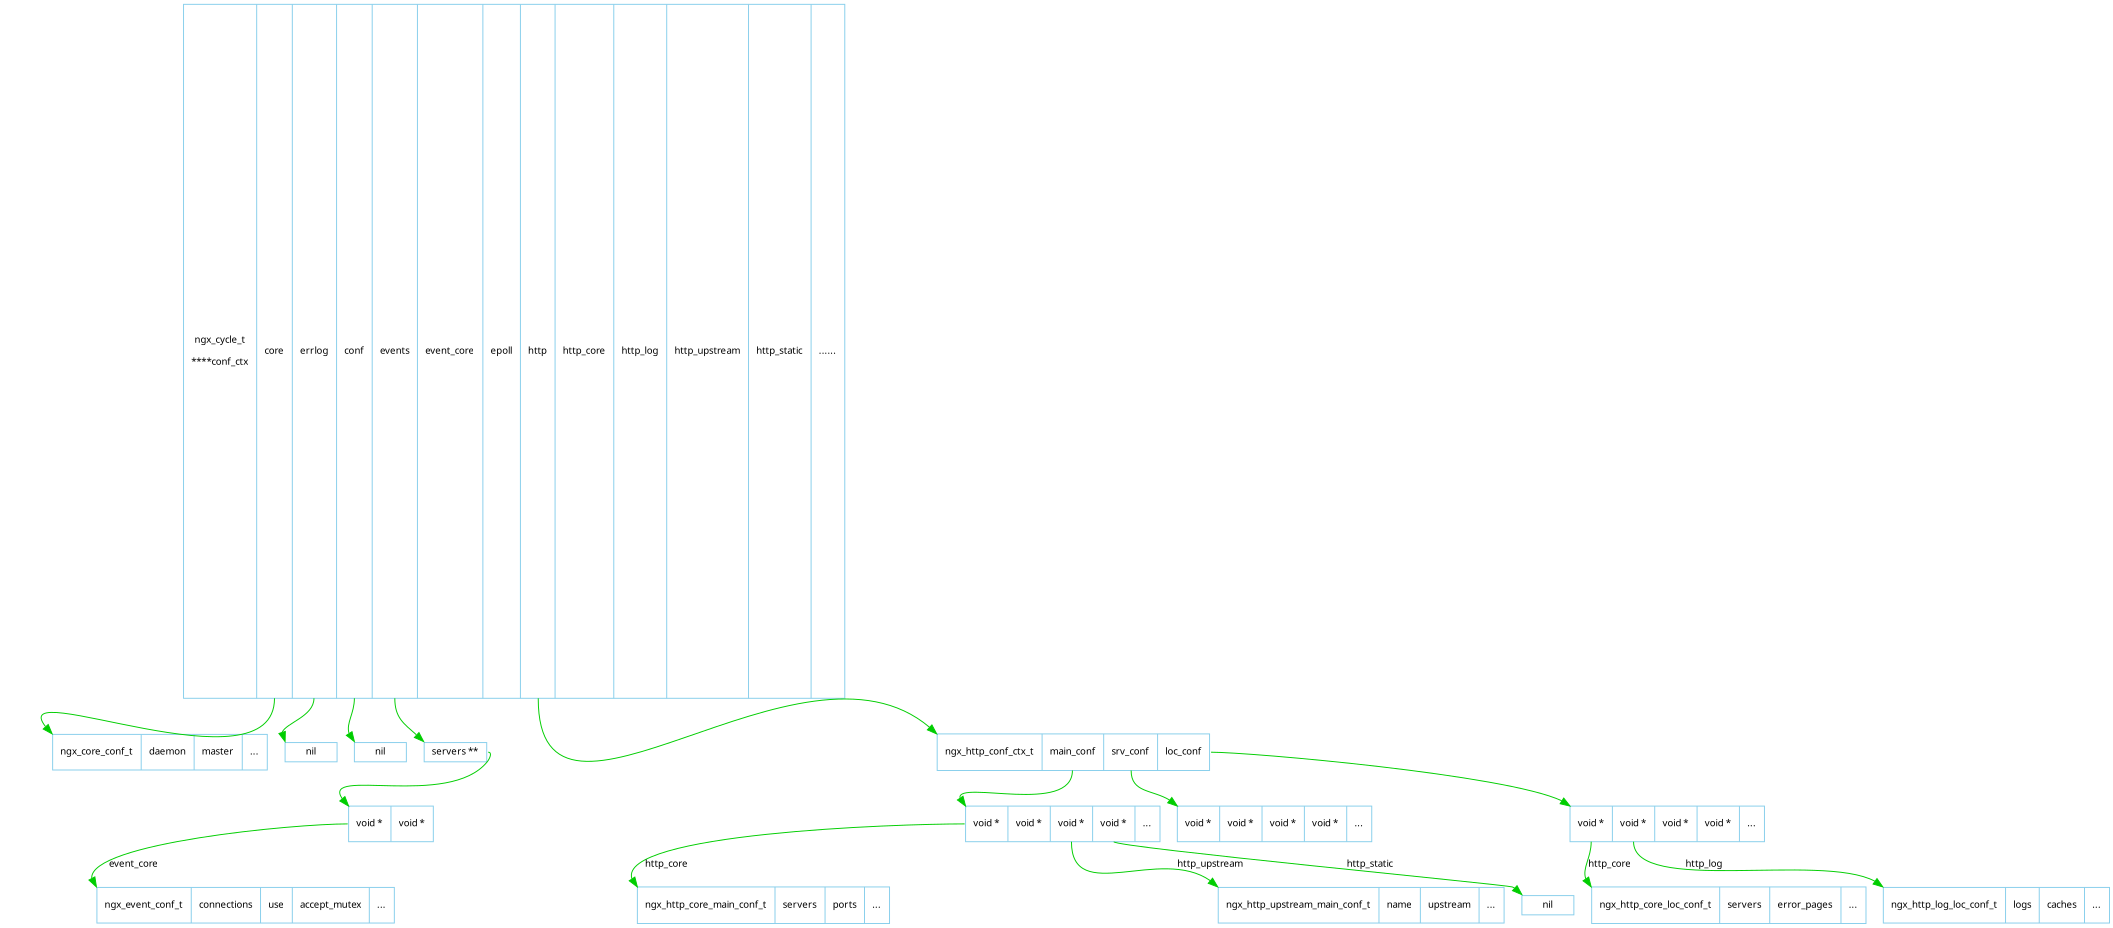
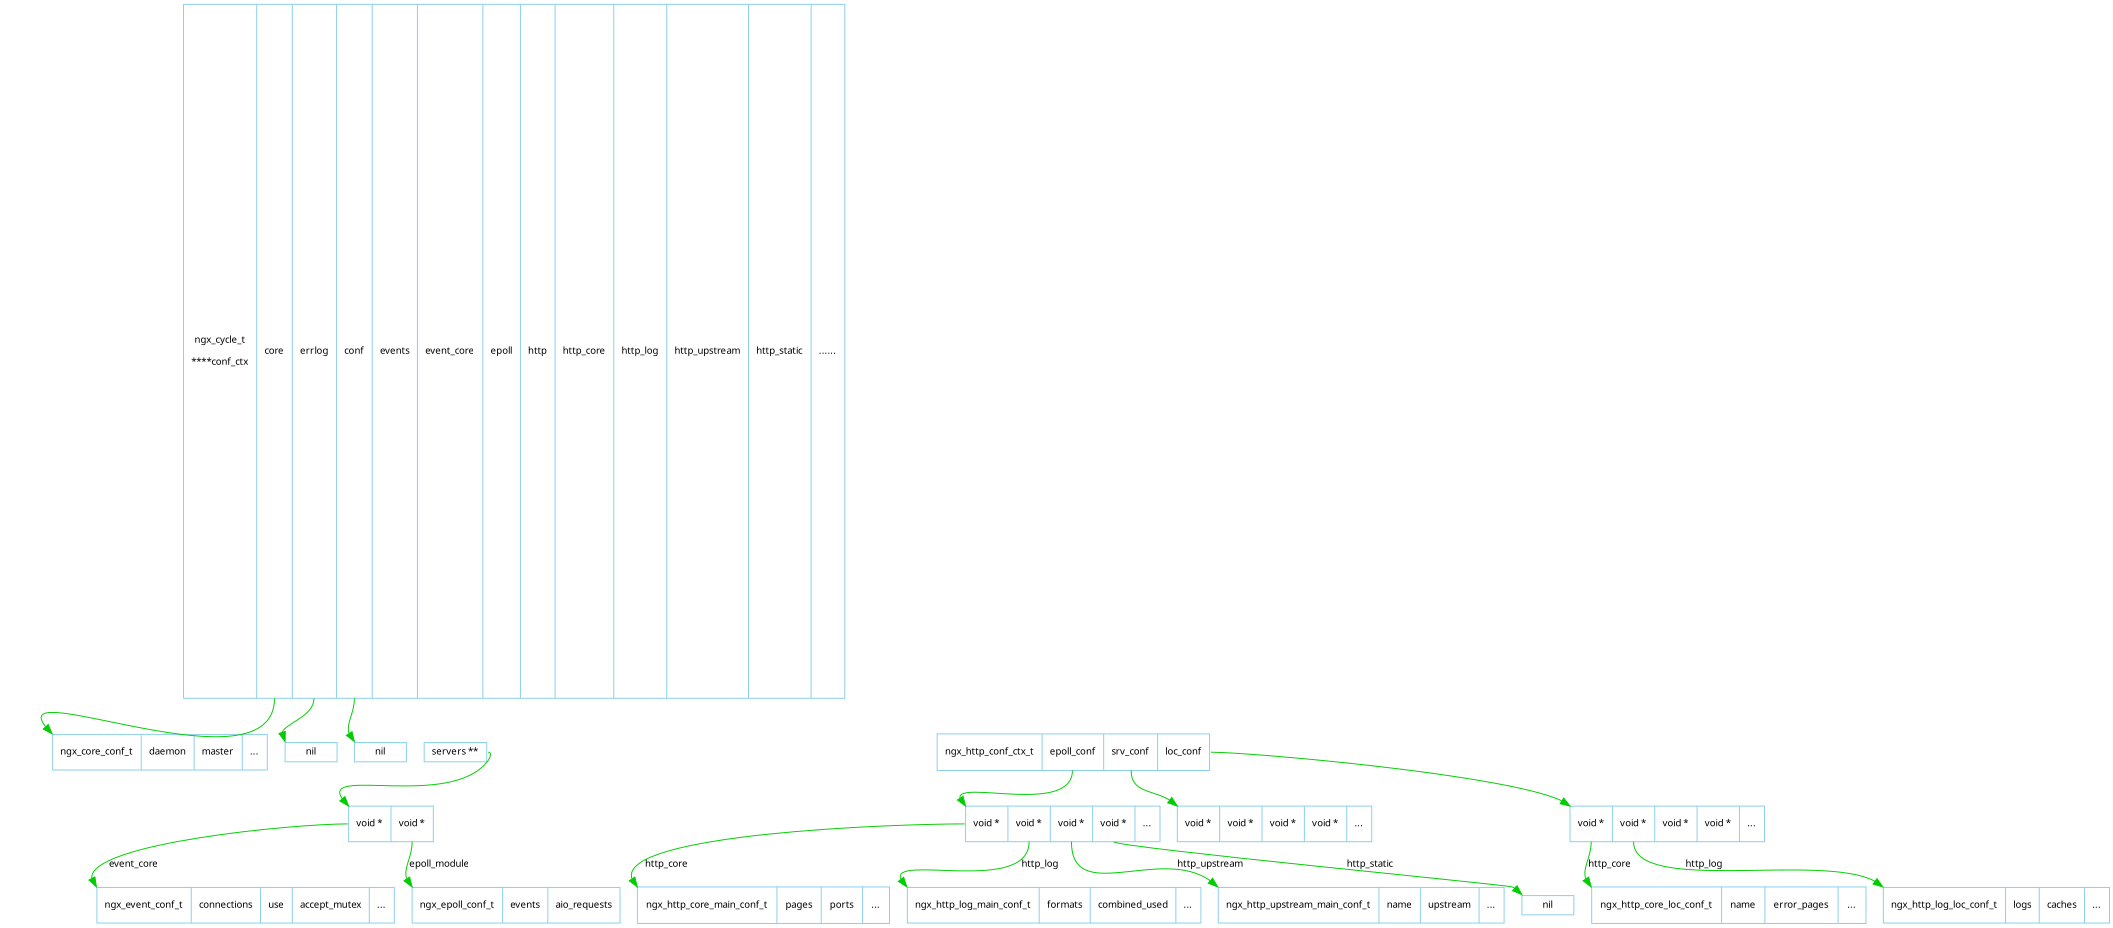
(401, 719) -> none
(716, 727) -> none
(1073, 752) -> (1073, 752)
none -> (516, 905)
(800, 905) -> (799, 905)
none -> (1054, 905)
(1745, 905) -> (1743, 905)
